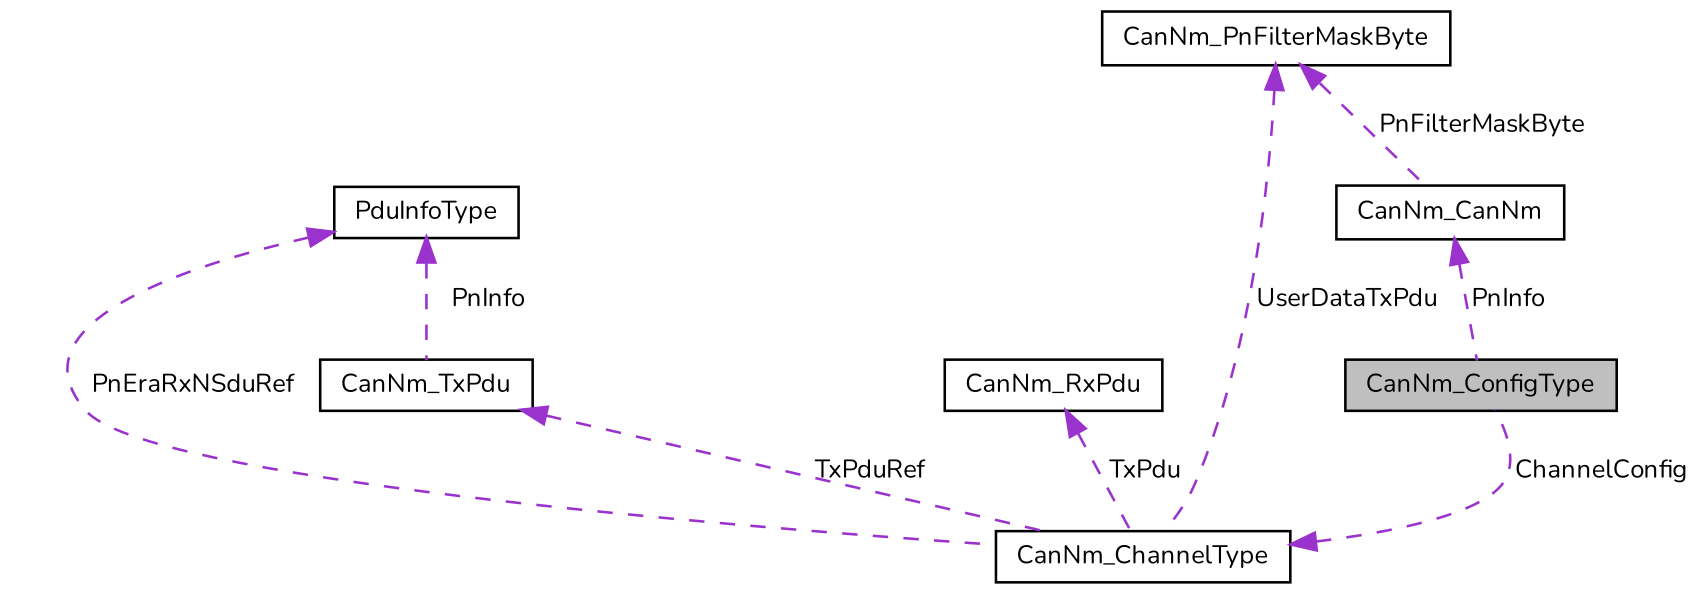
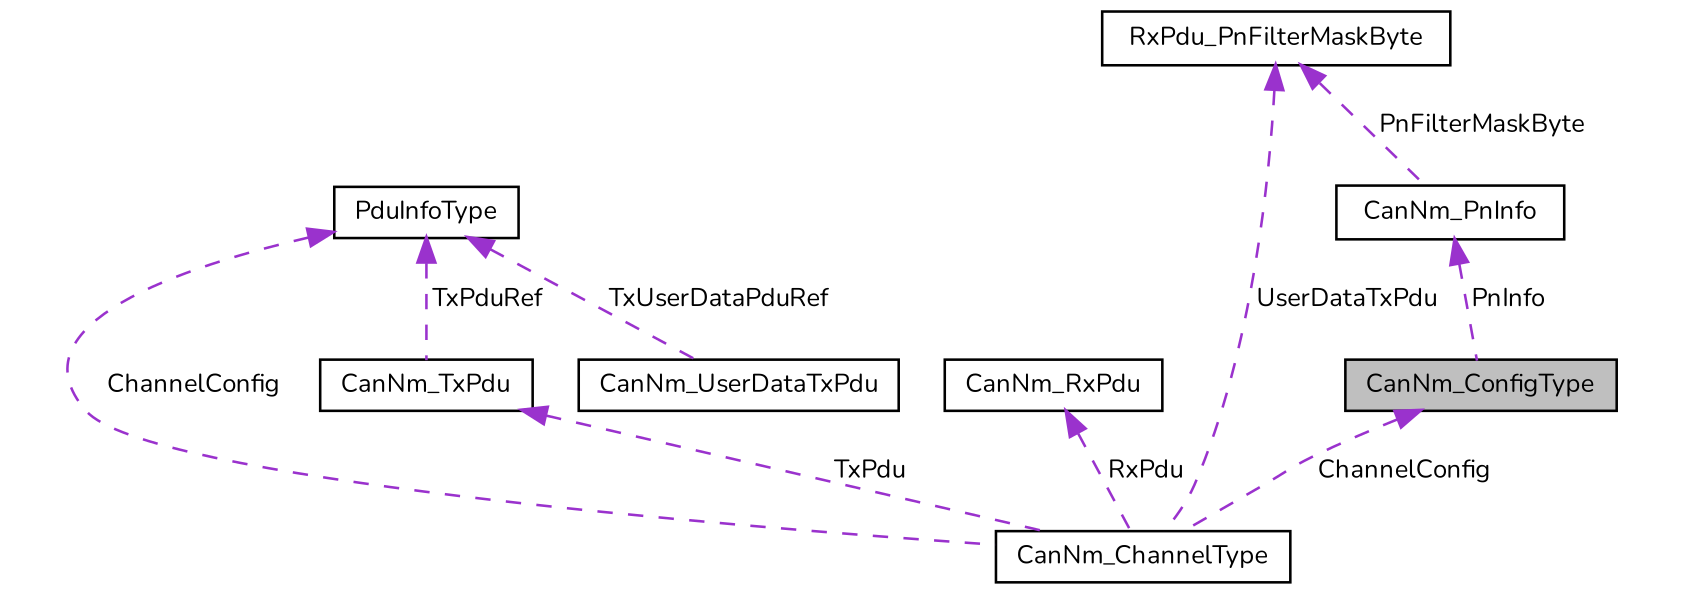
(1276, 38) -> (1276, 38)
(1450, 212) -> (1450, 212)
(485, 299) -> (485, 299)
(191, 385) -> (191, 385)
none -> (739, 385)
(868, 471) -> (868, 471)
(1143, 471) -> (1143, 471)
(1451, 514) -> (1287, 471)
